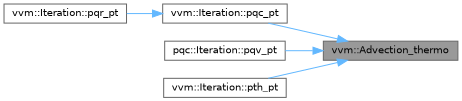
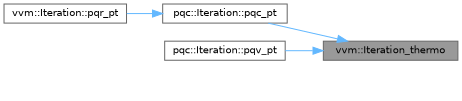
(225, 14) -> (225, 14)
(391, 51) -> (391, 51)
(225, 88) -> none
